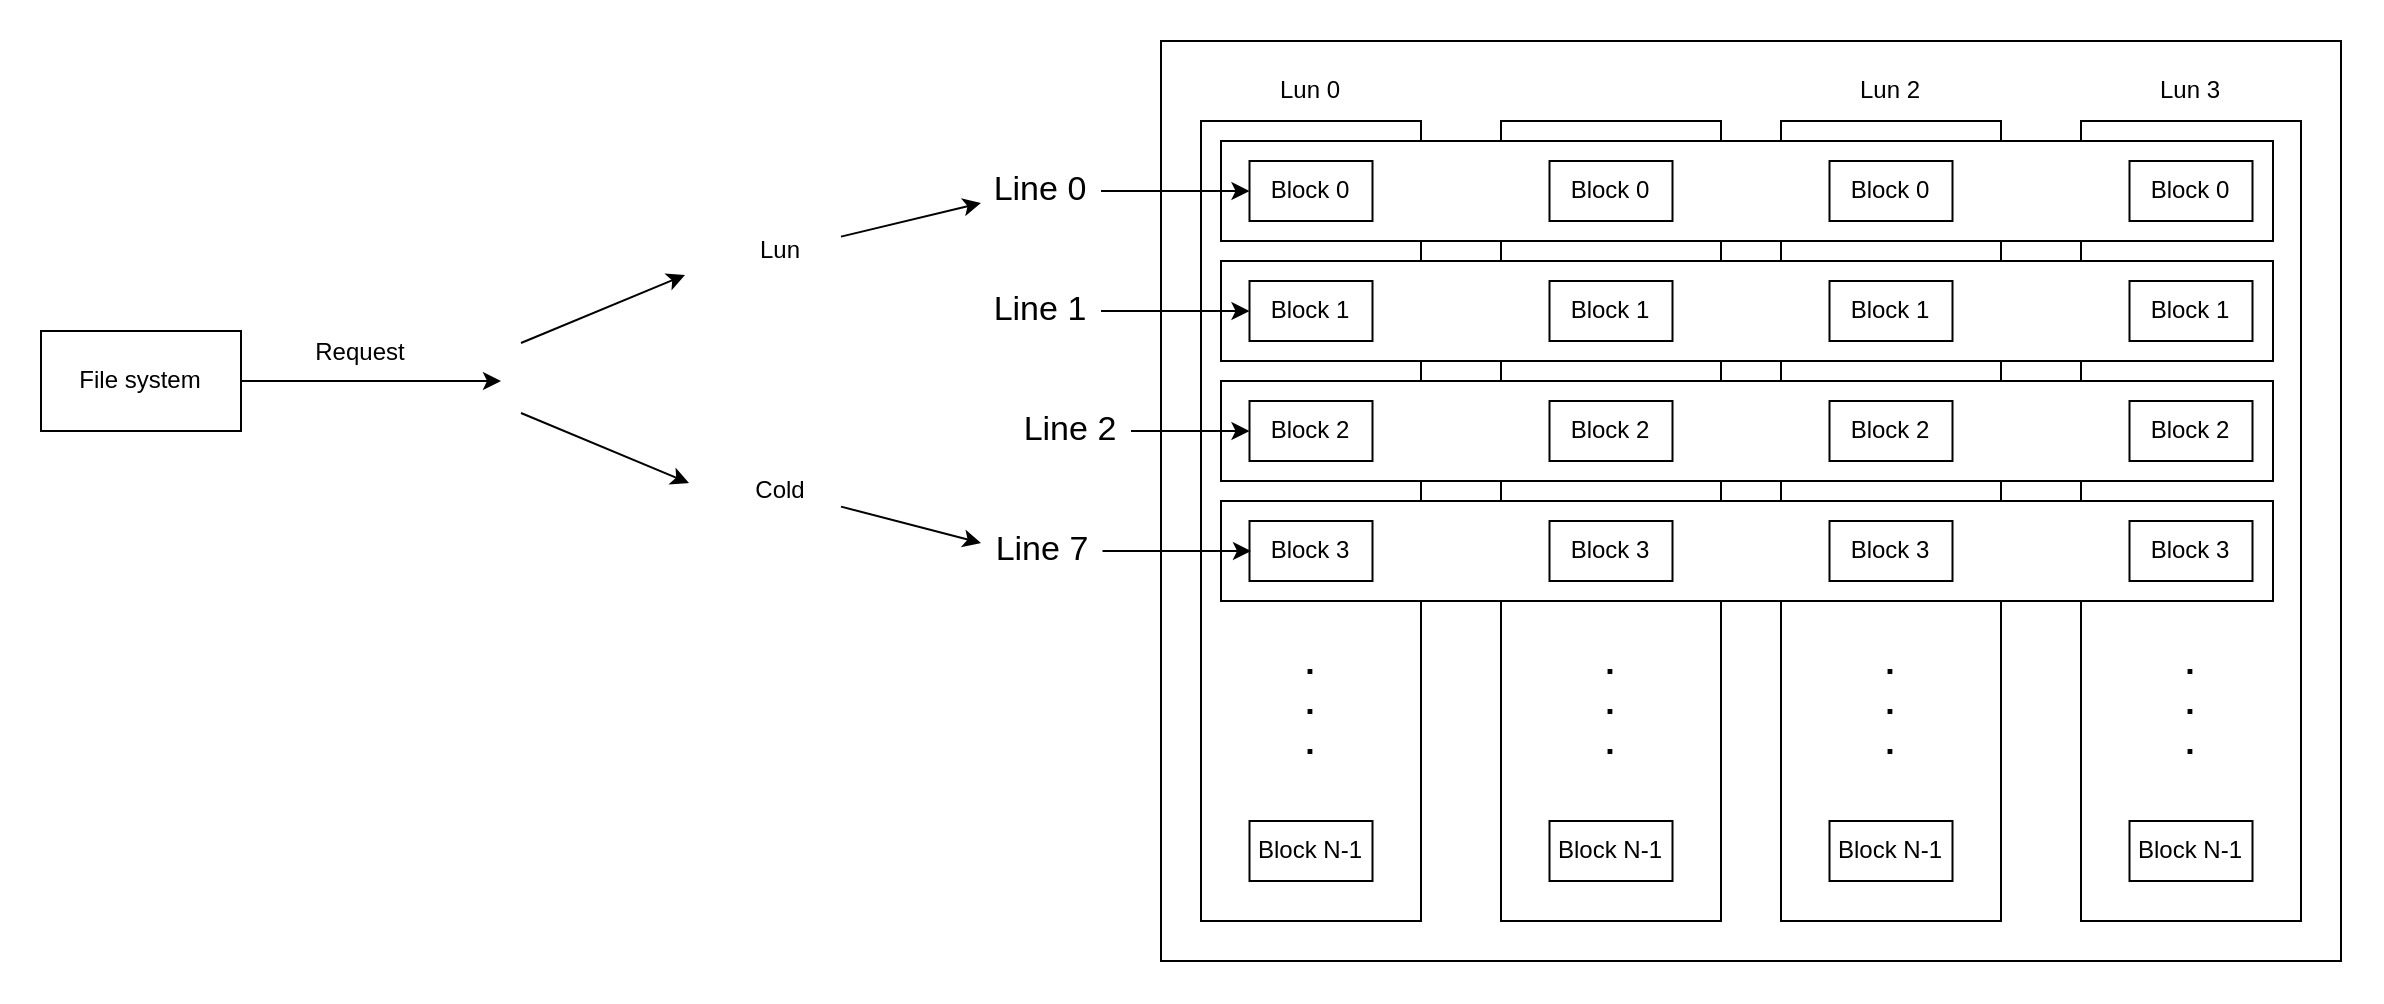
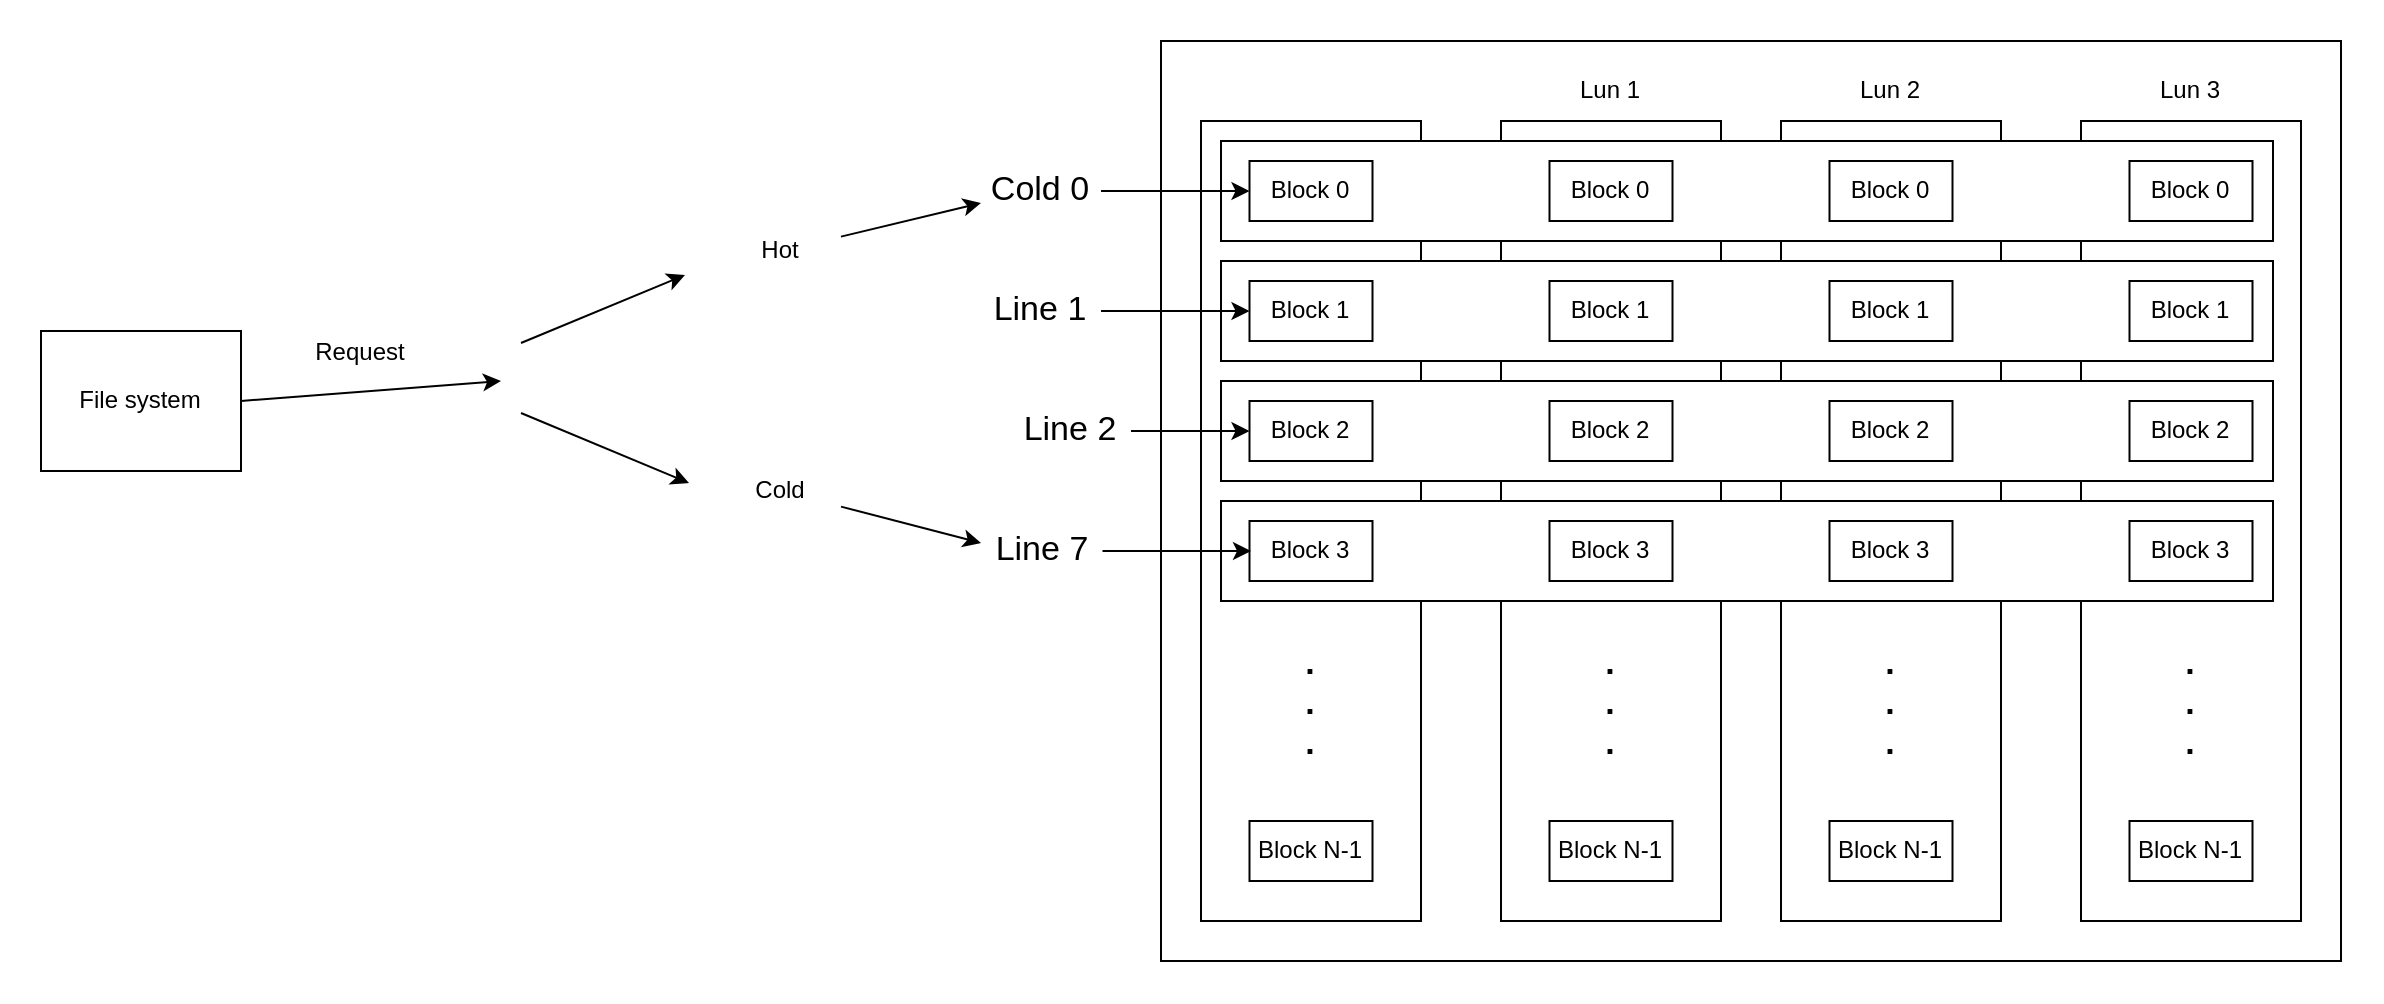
(1311, 91) -> none
none -> (1611, 91)
(1041, 191) -> (1041, 191)
(781, 251) -> (781, 251)
(141, 381) -> (141, 401)
